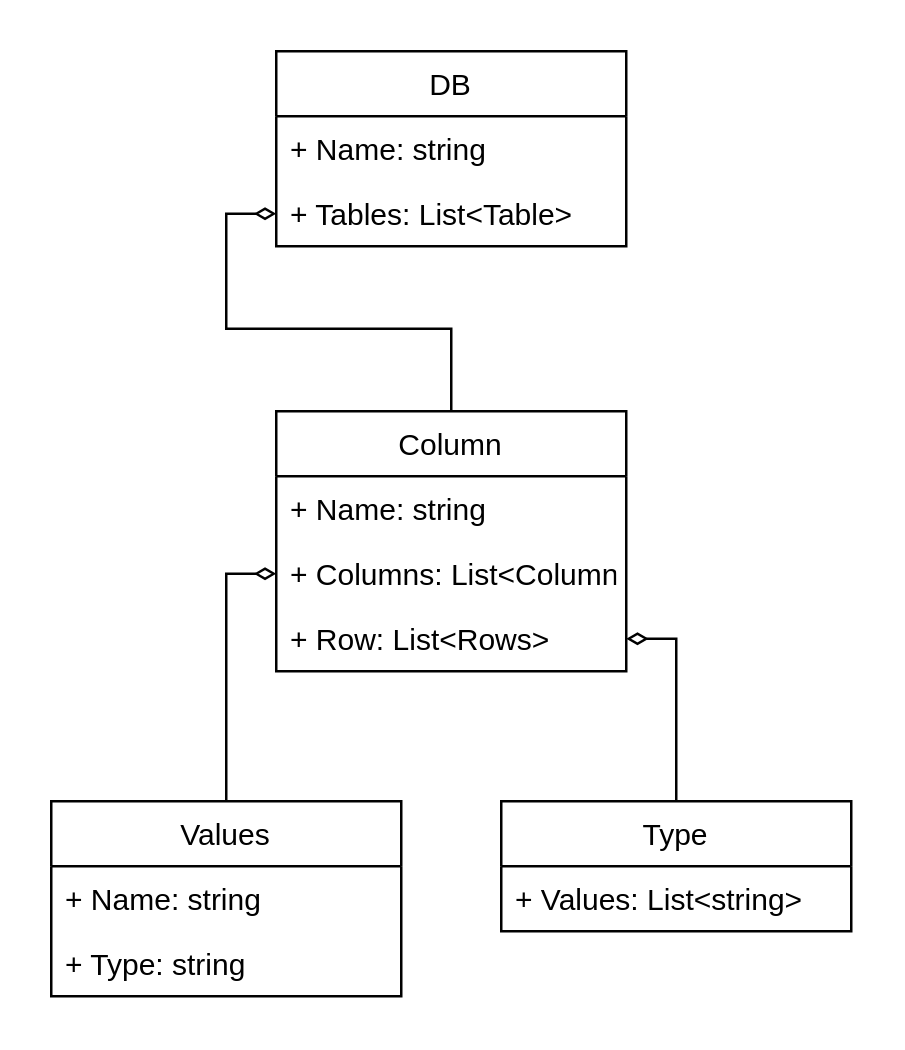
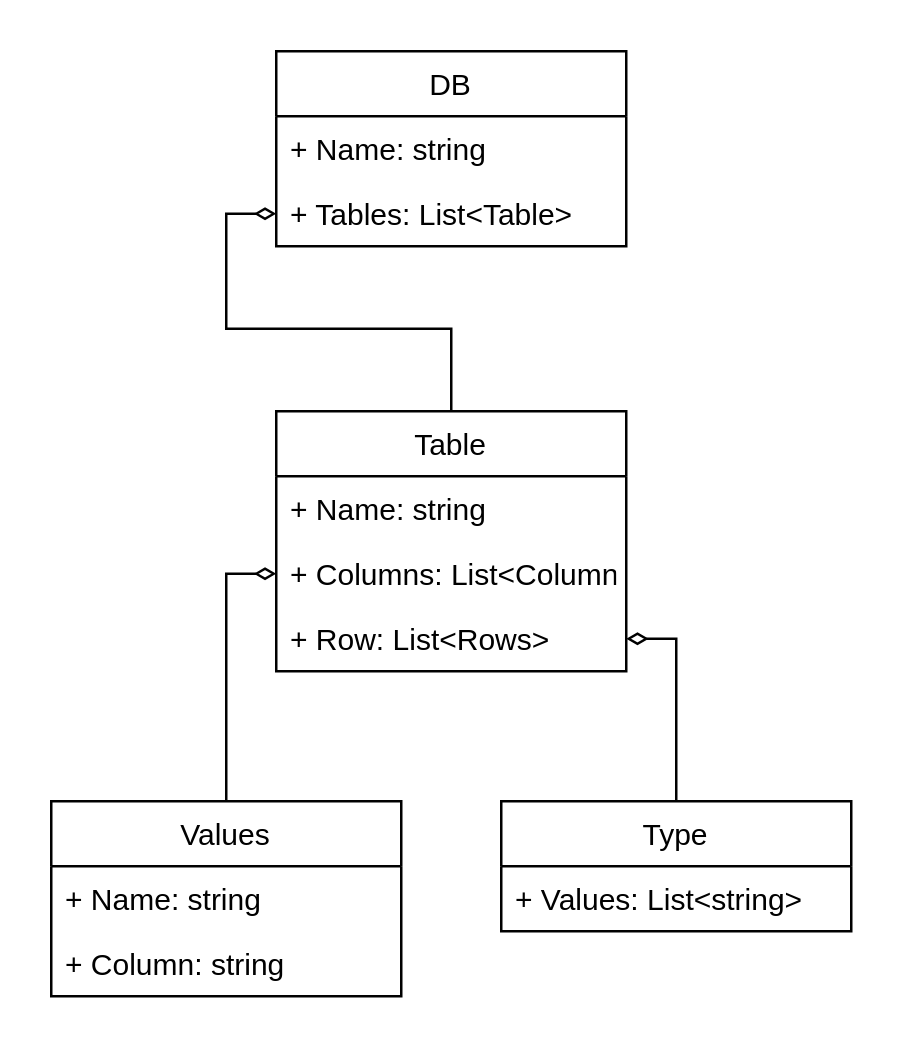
(450, 445) -> (450, 445)
(167, 965) -> (180, 965)
